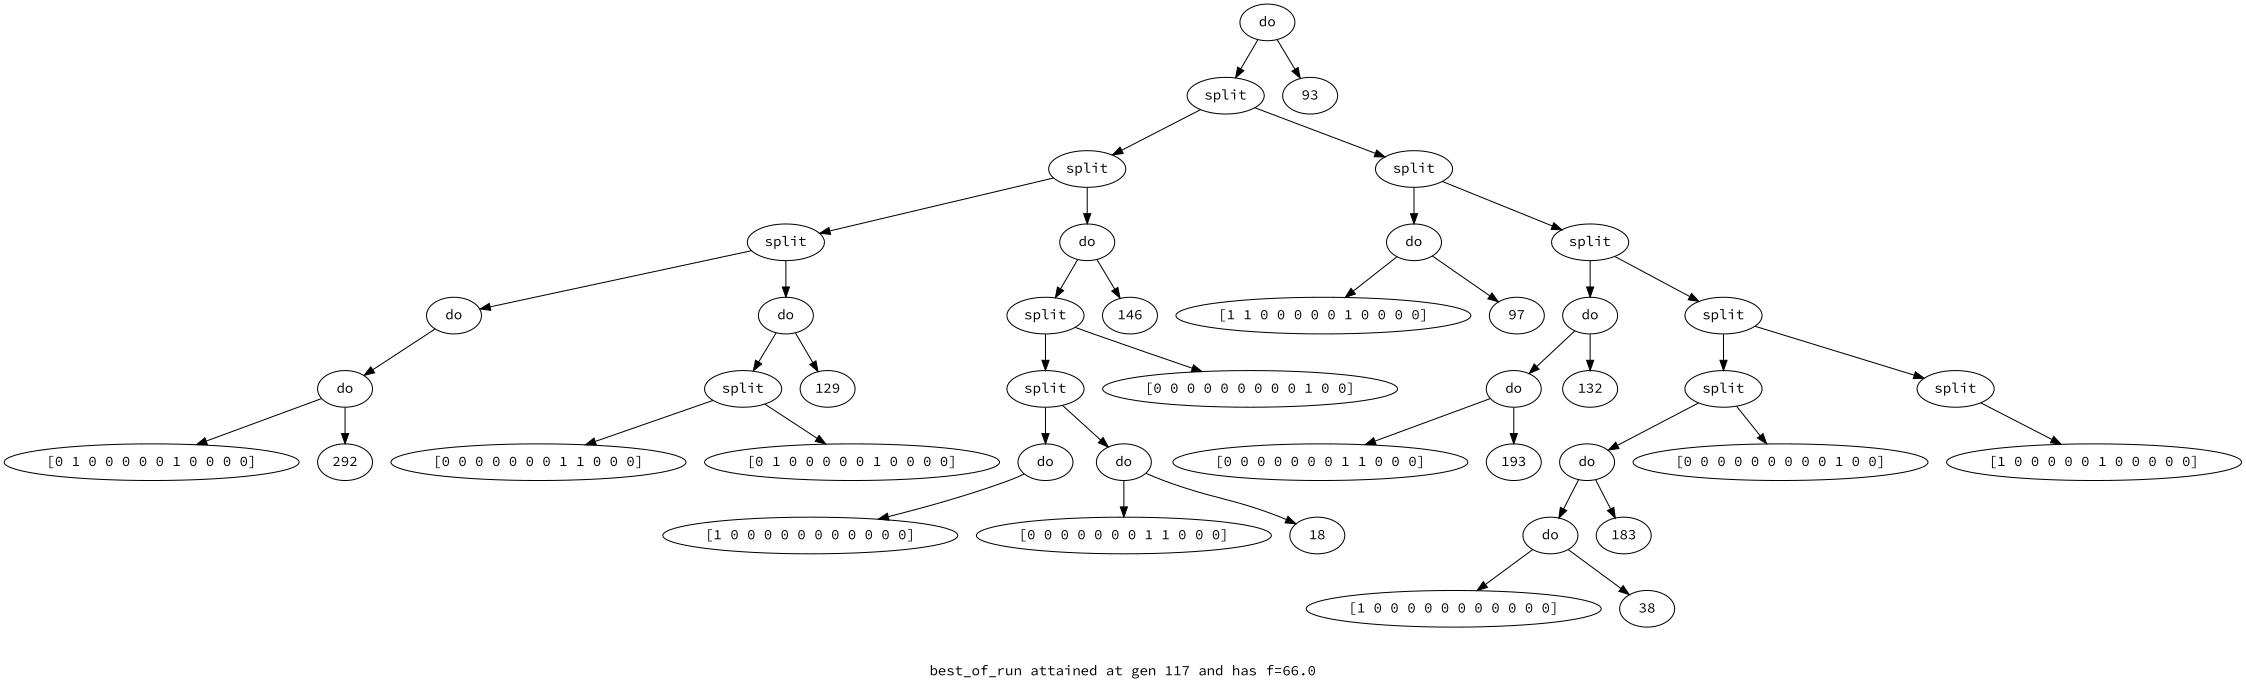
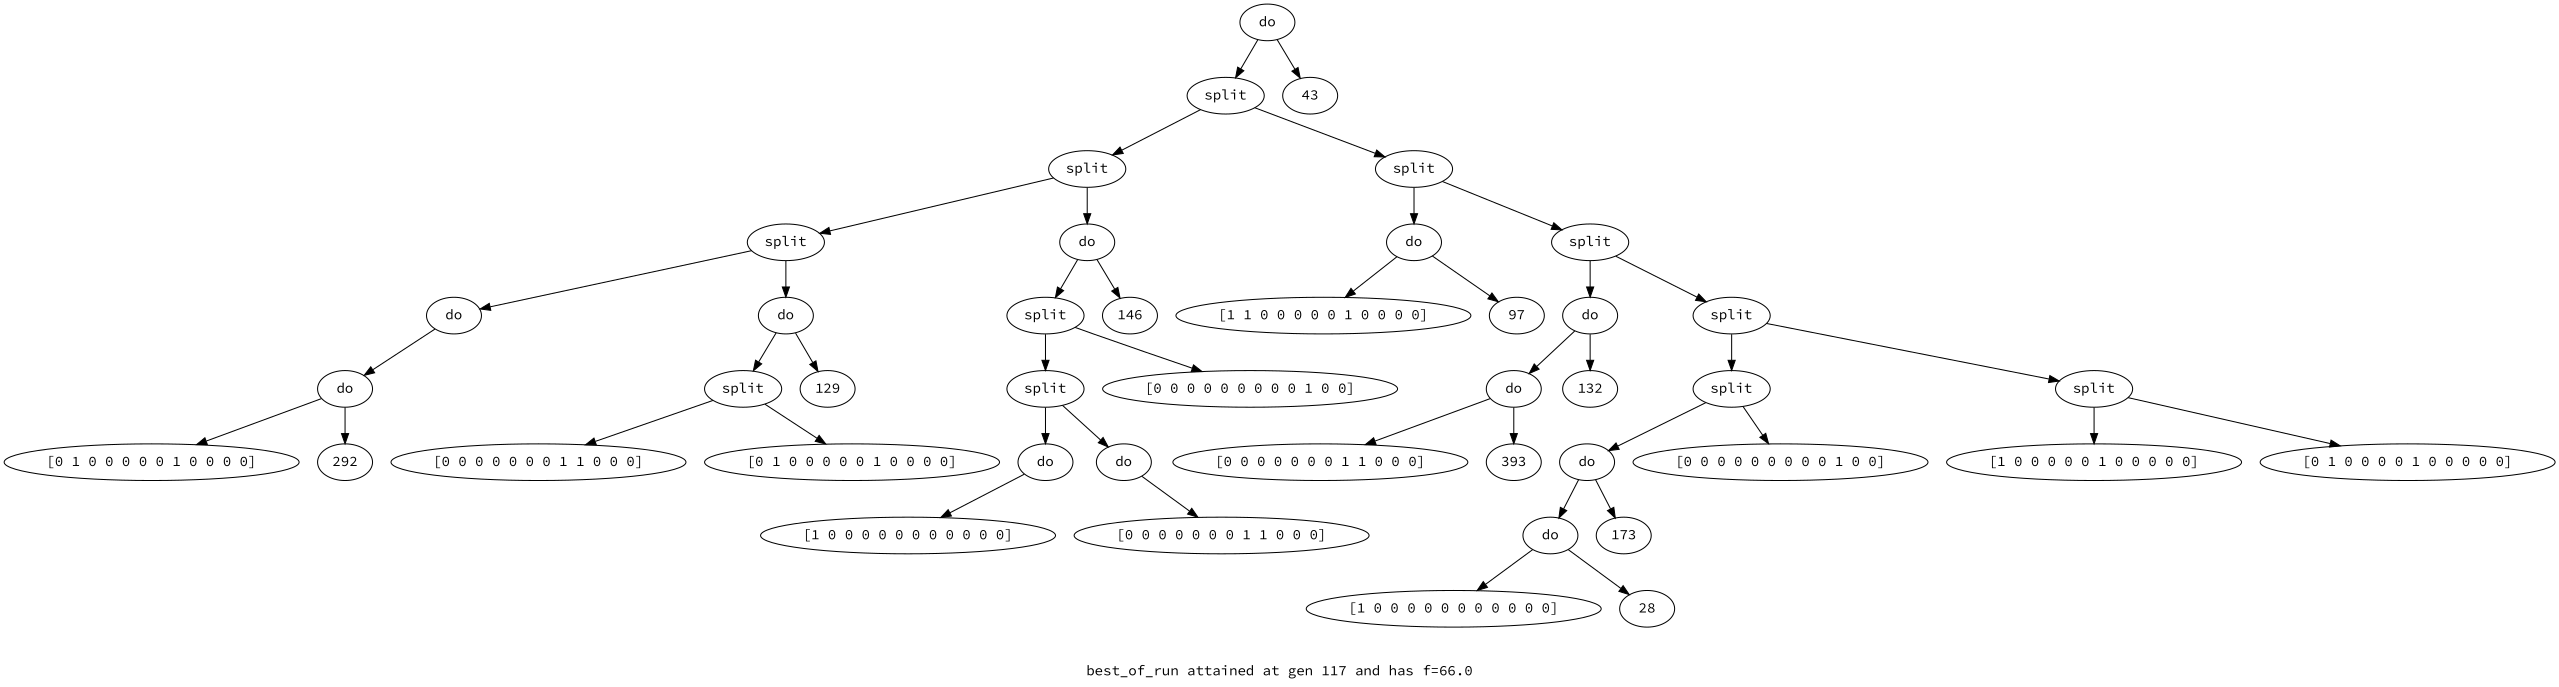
(1310, 96) -> (1310, 96)
(1514, 462) -> (1514, 462)
none -> (2408, 462)
(1317, 535) -> none
(1624, 535) -> (1624, 535)
(1647, 609) -> (1647, 609)
